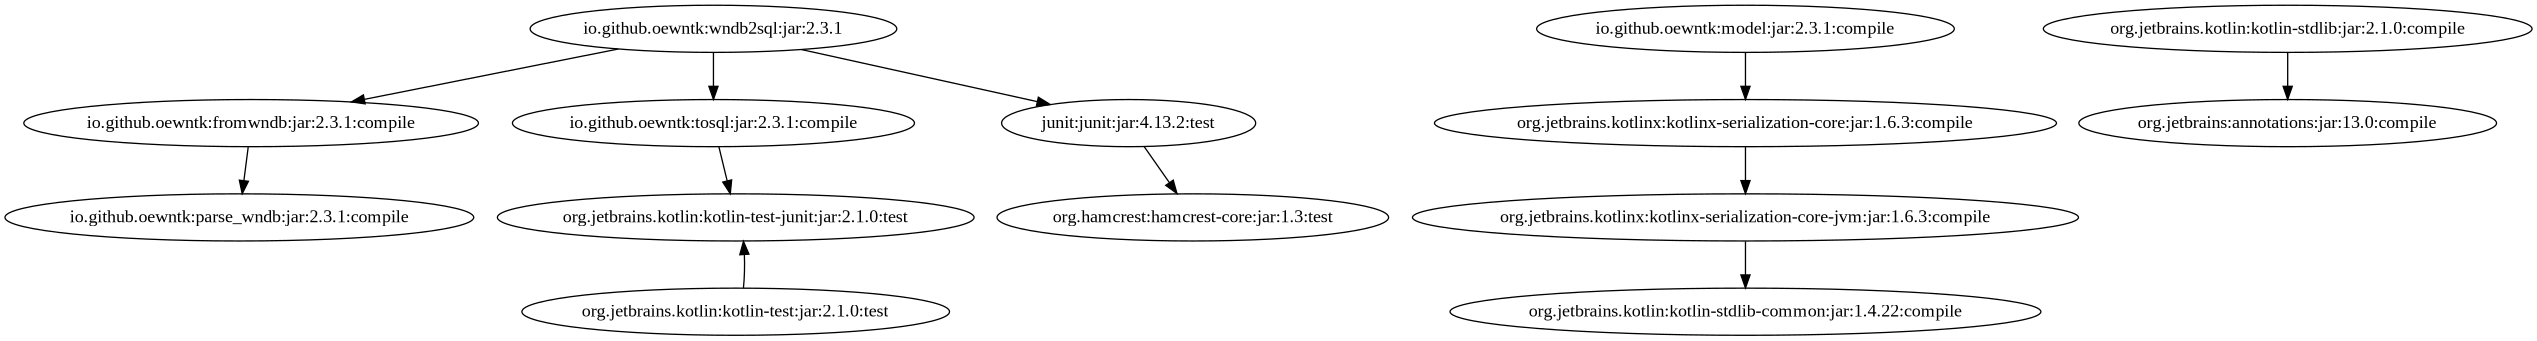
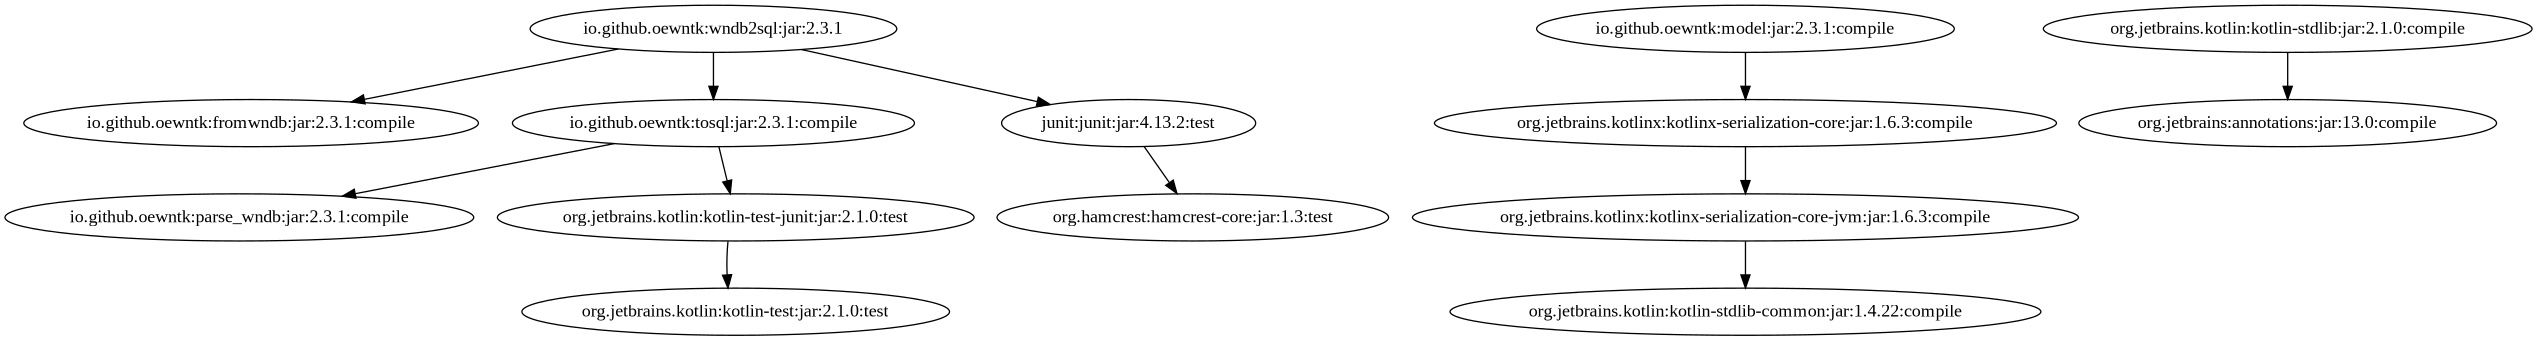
(246, 164) -> (485, 169)
(744, 271) -> (727, 258)
